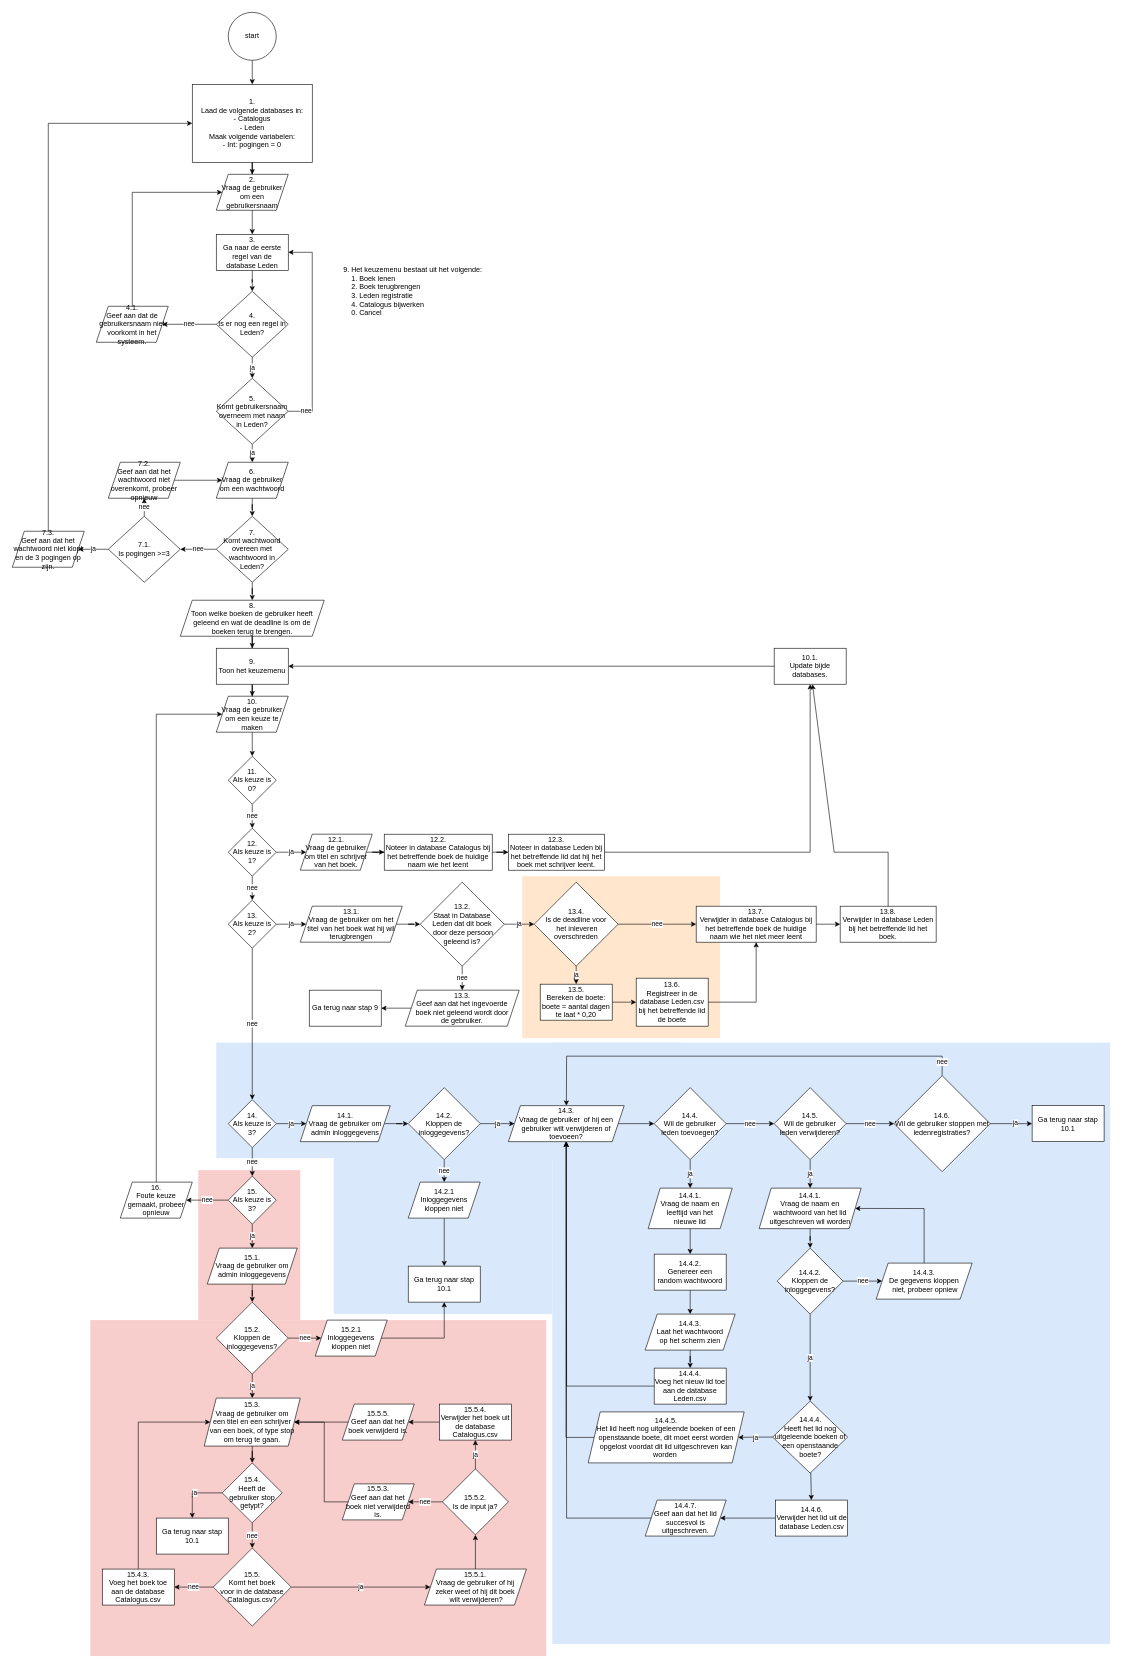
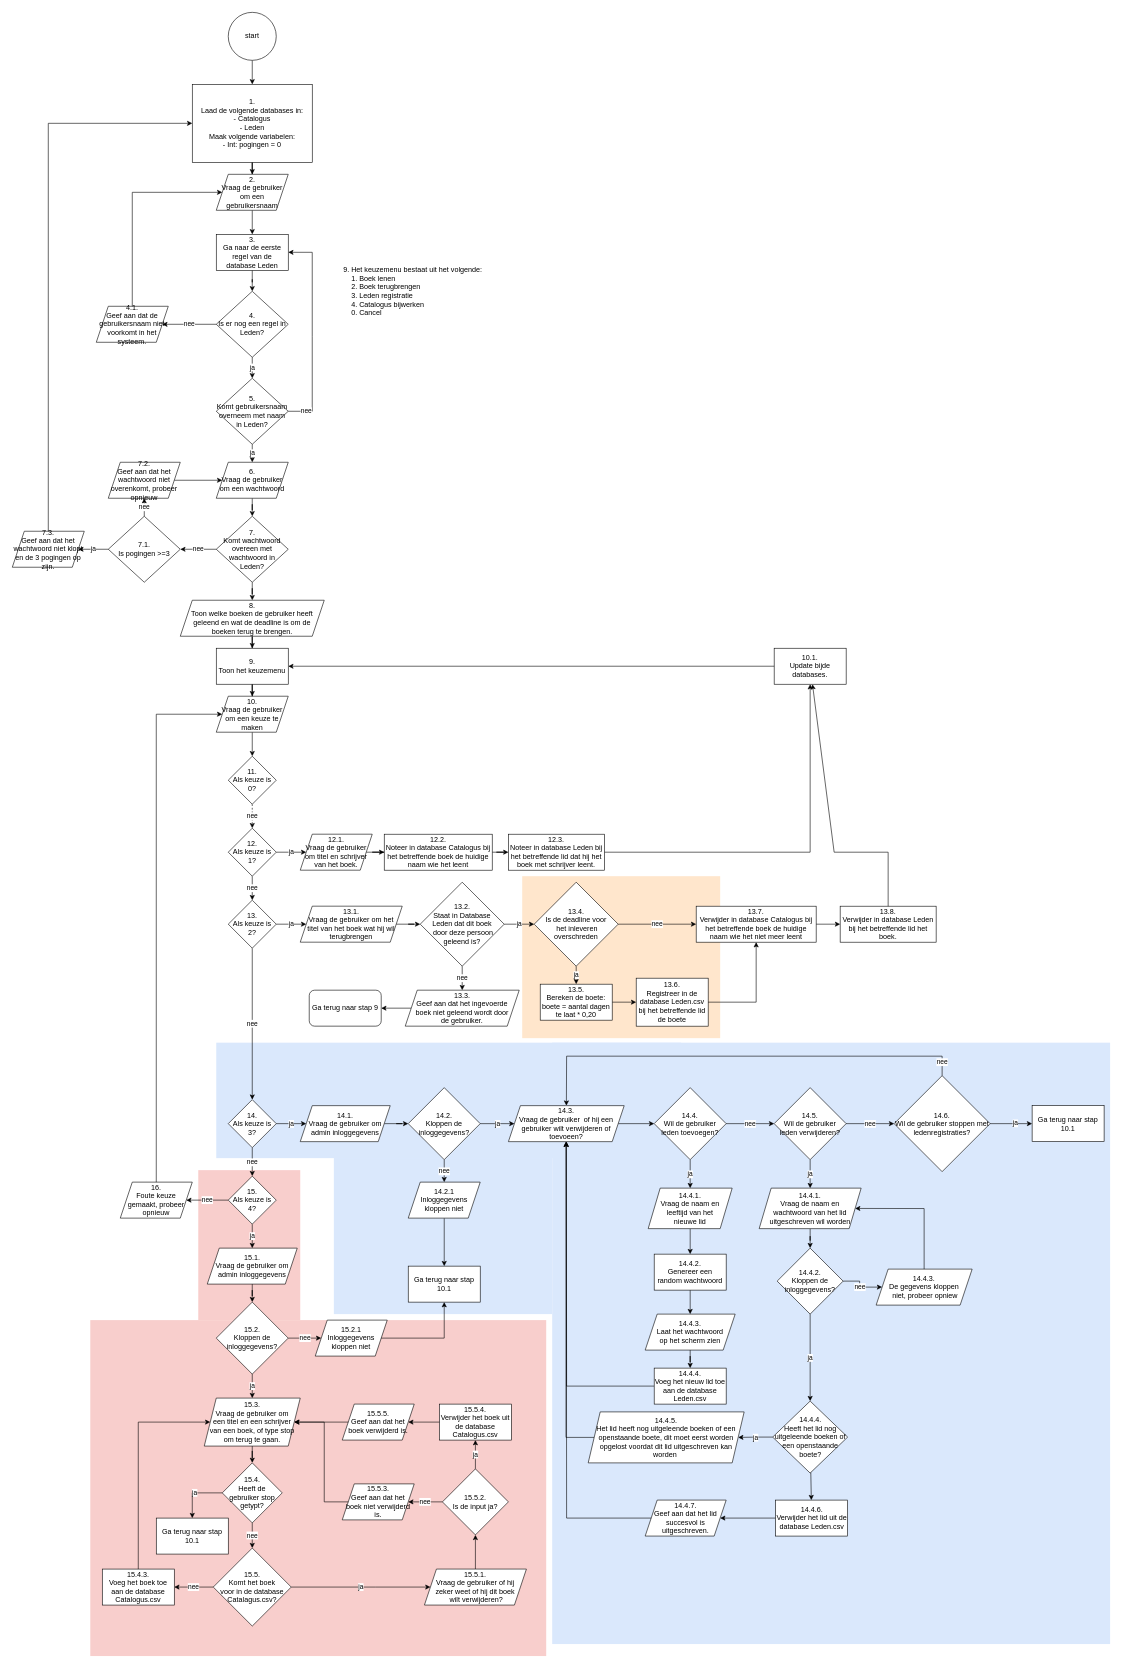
(252, 812) -> (252, 812)
(345, 1008) -> (345, 1008)
(252, 1200) -> (252, 1200)
(924, 1281) -> (924, 1287)
